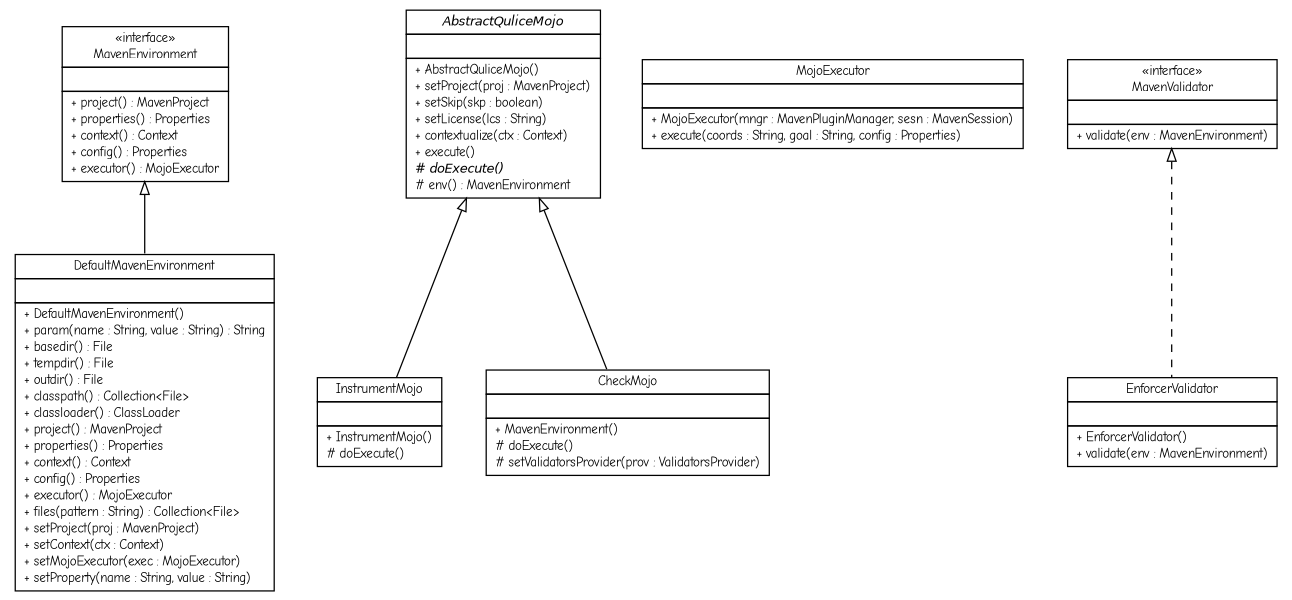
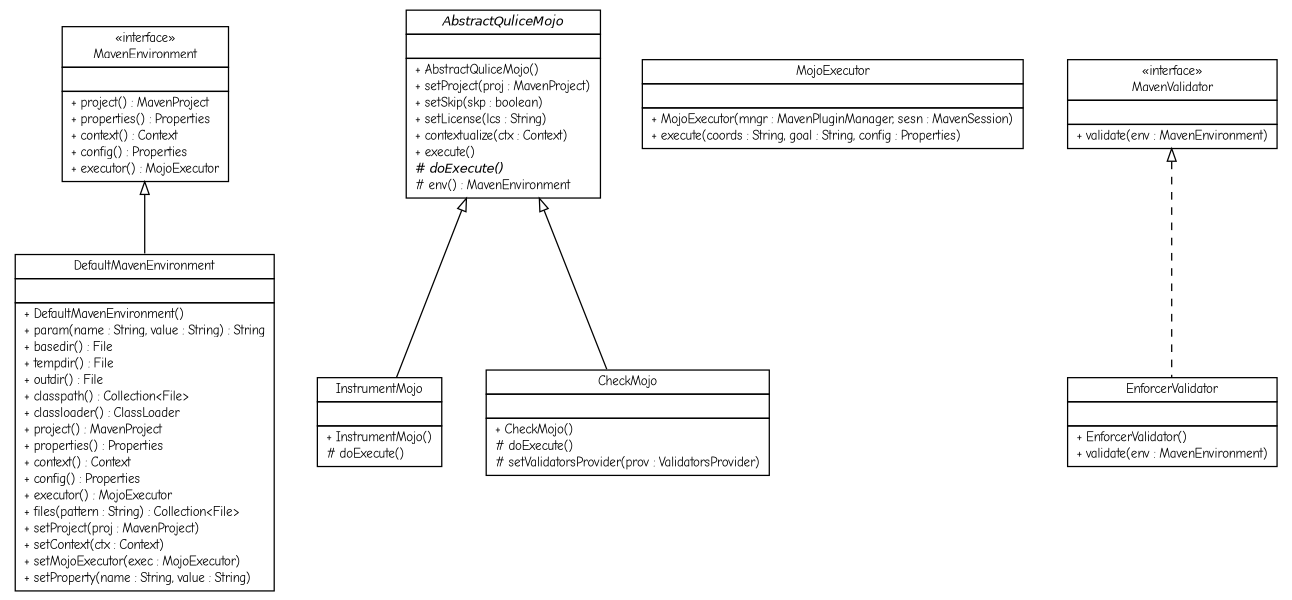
(557, 430) -> (534, 430)
